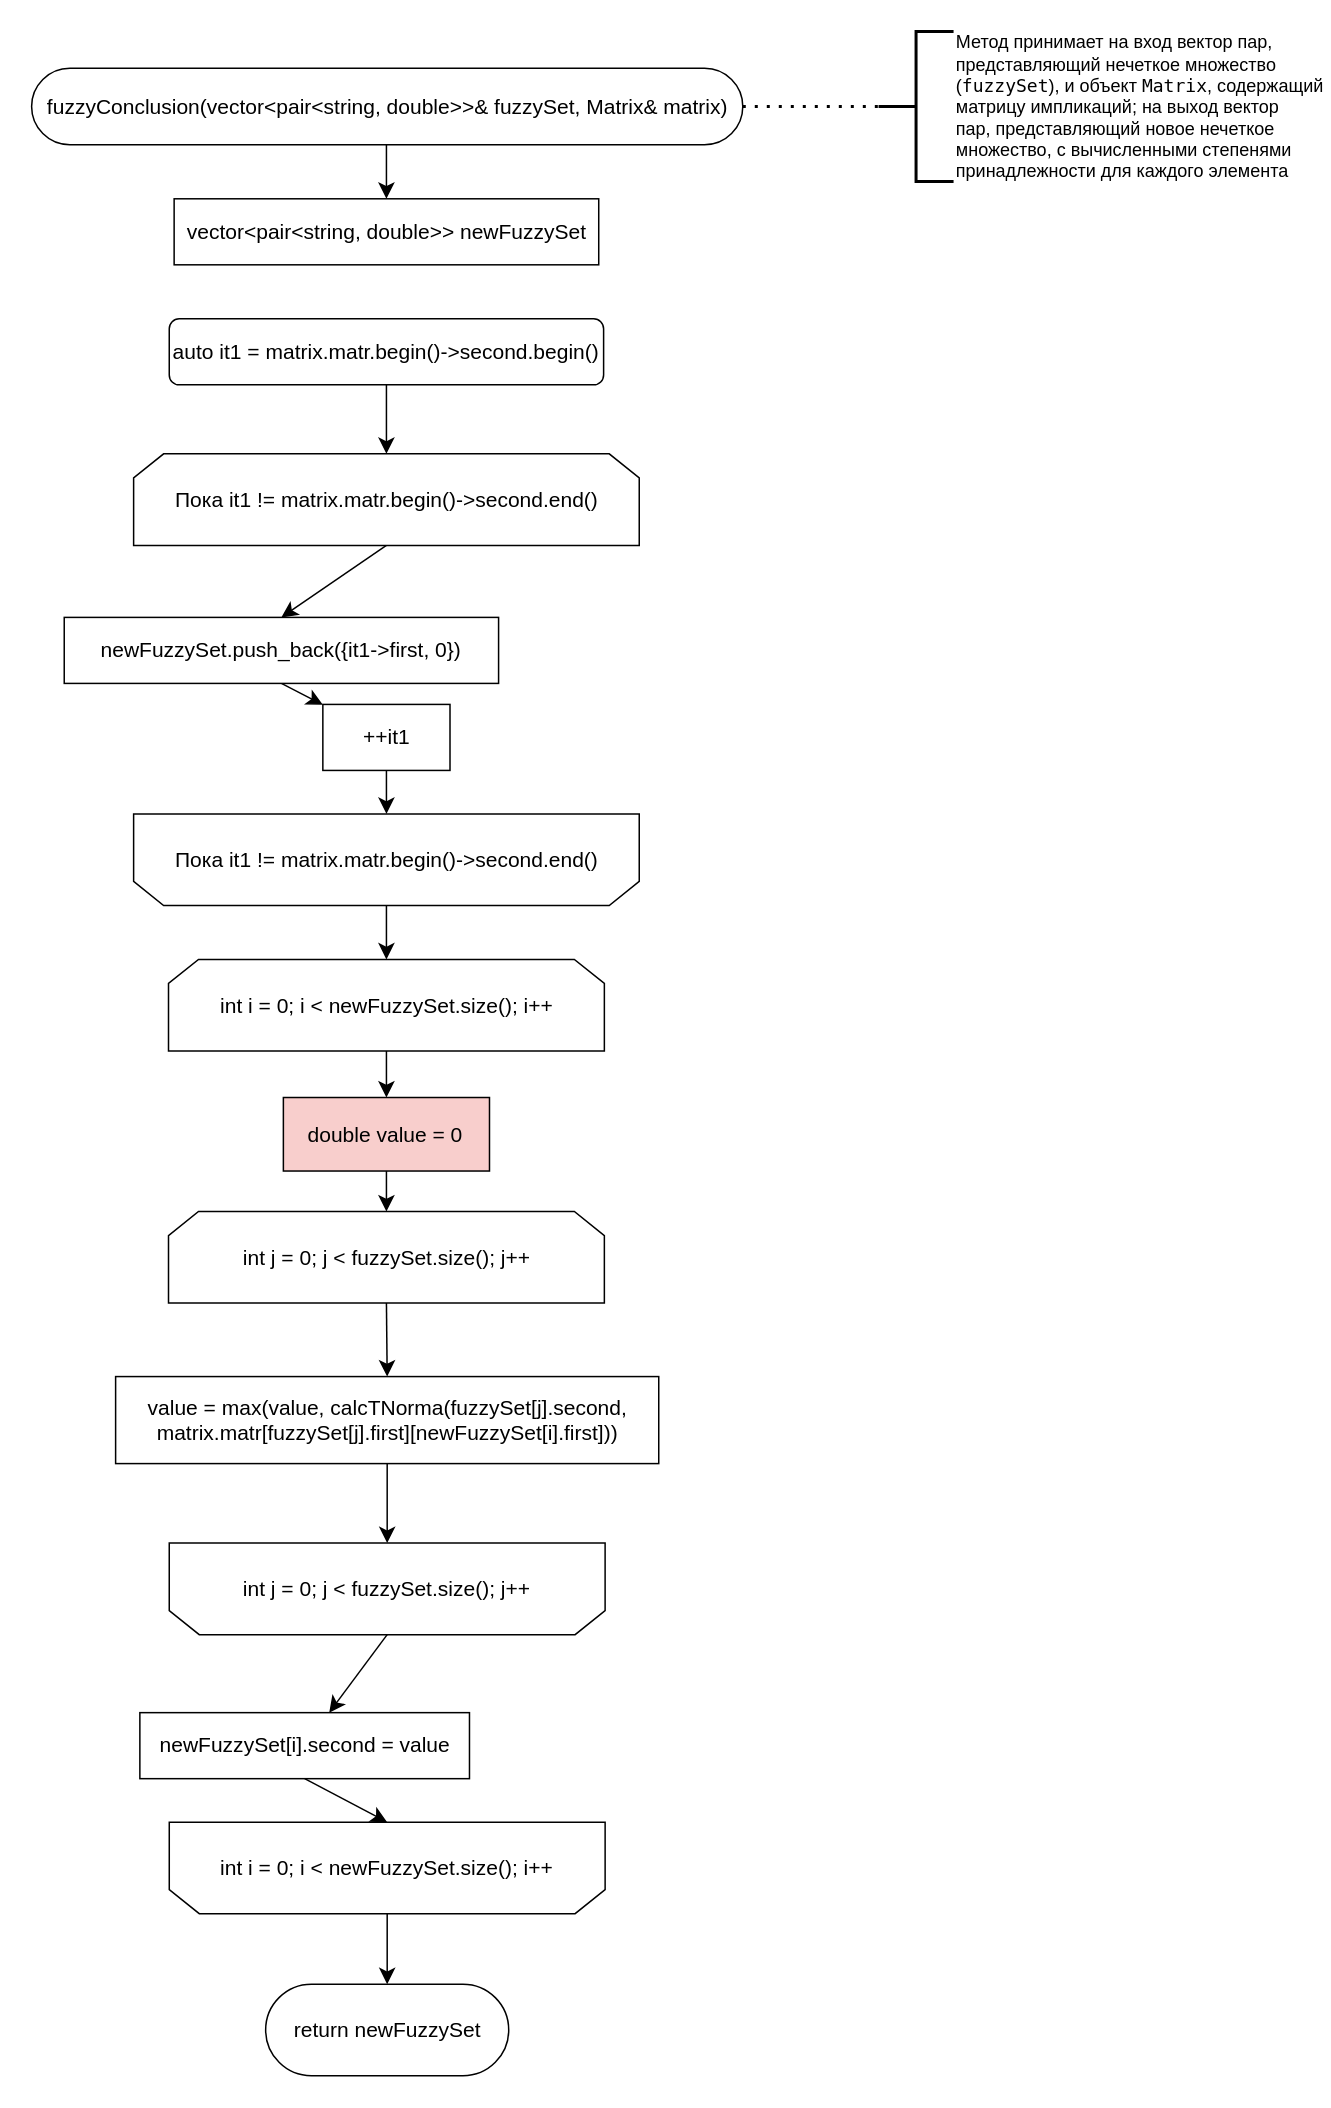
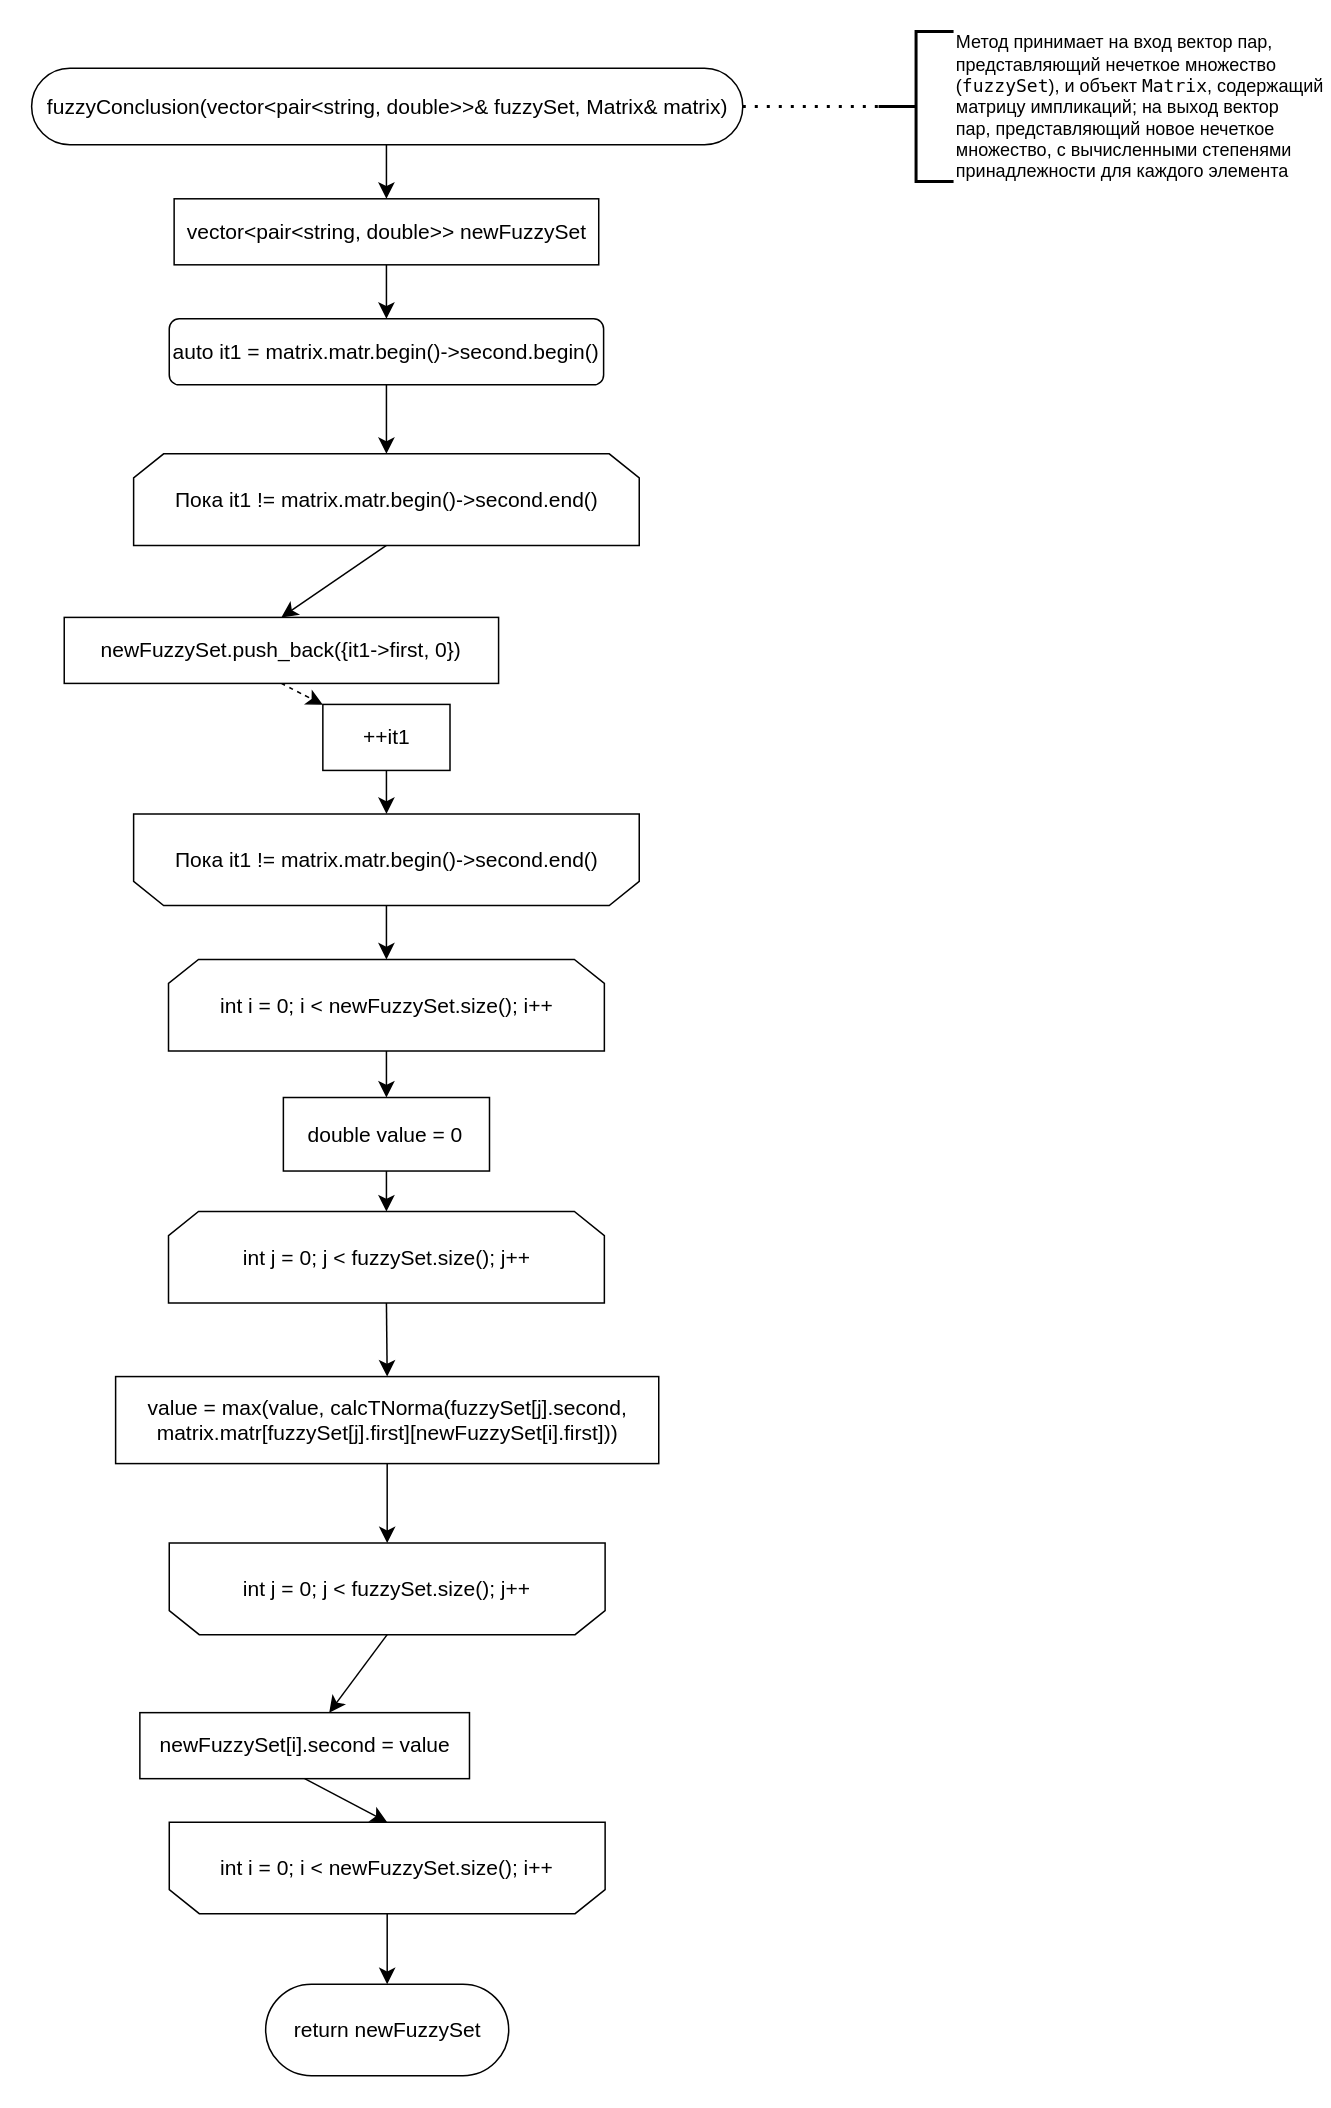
none -> (386, 286)
(298, 692) -> (298, 692)
(386, 1134) -> (386, 1134)
